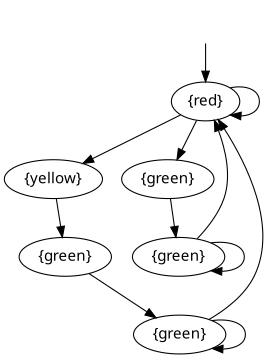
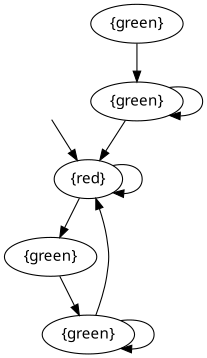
(53, 179) -> none
